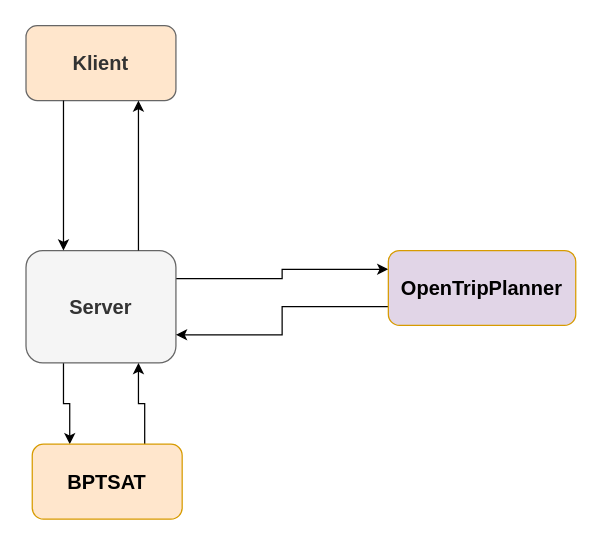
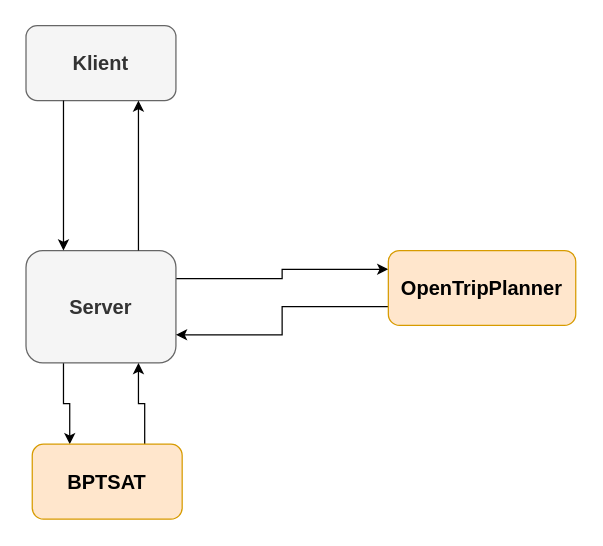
(101, 63) -> (101, 63)
(482, 288) -> (482, 288)
